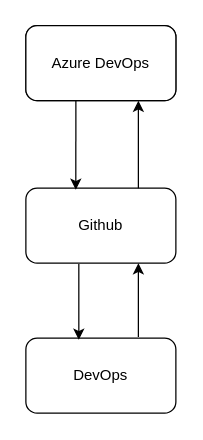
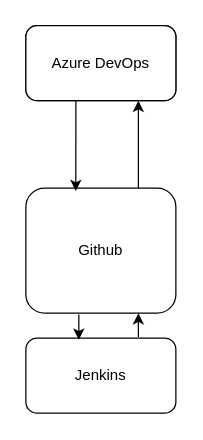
(101, 226) -> (101, 251)
(101, 376) -> (101, 376)
